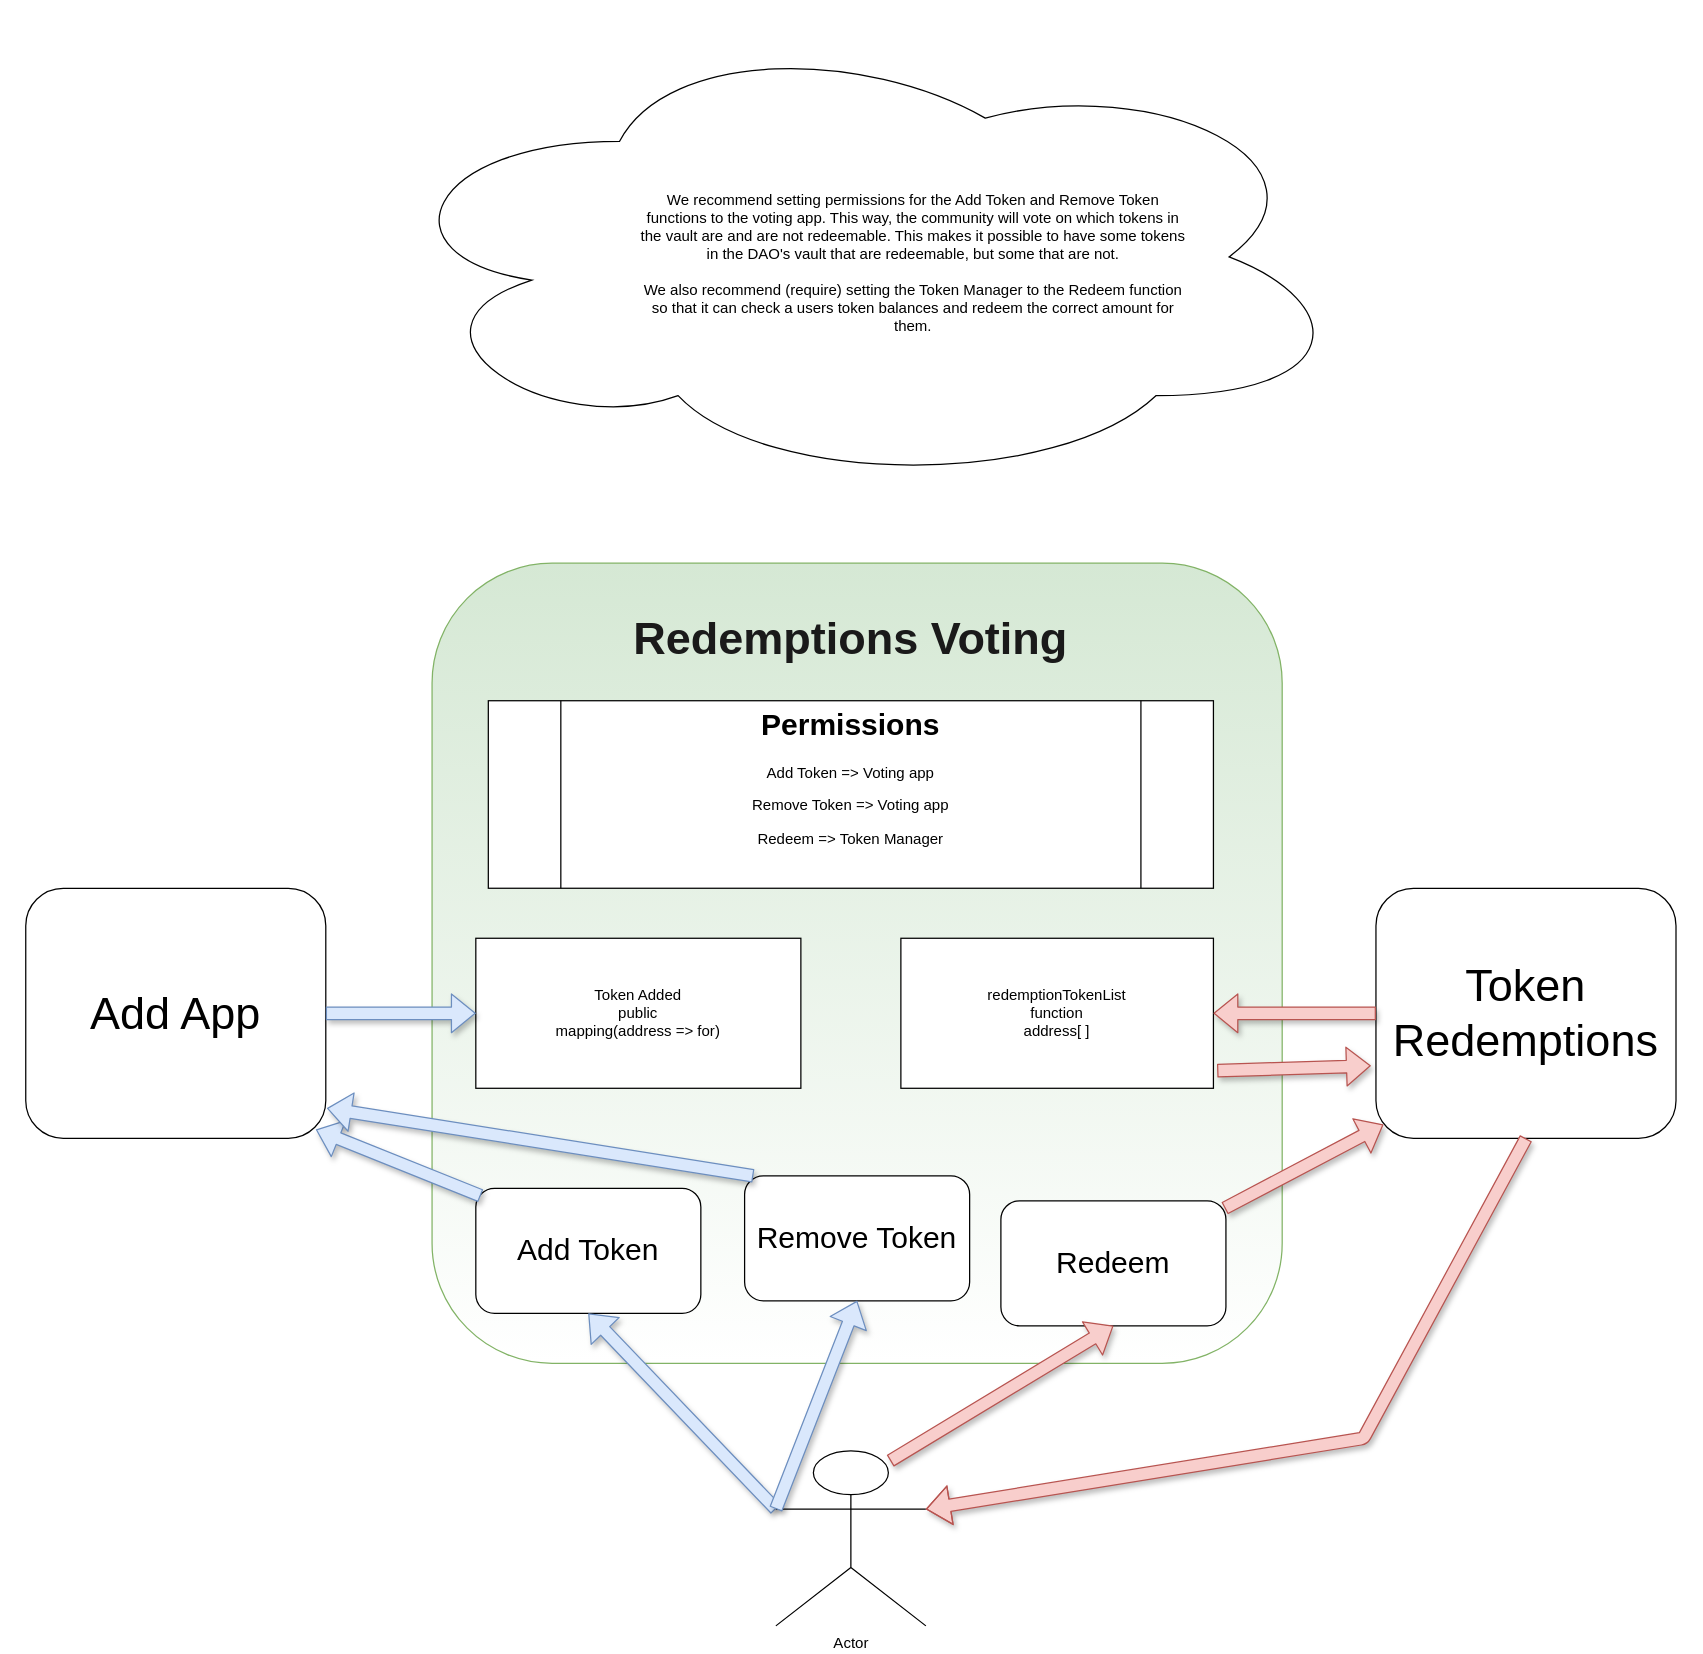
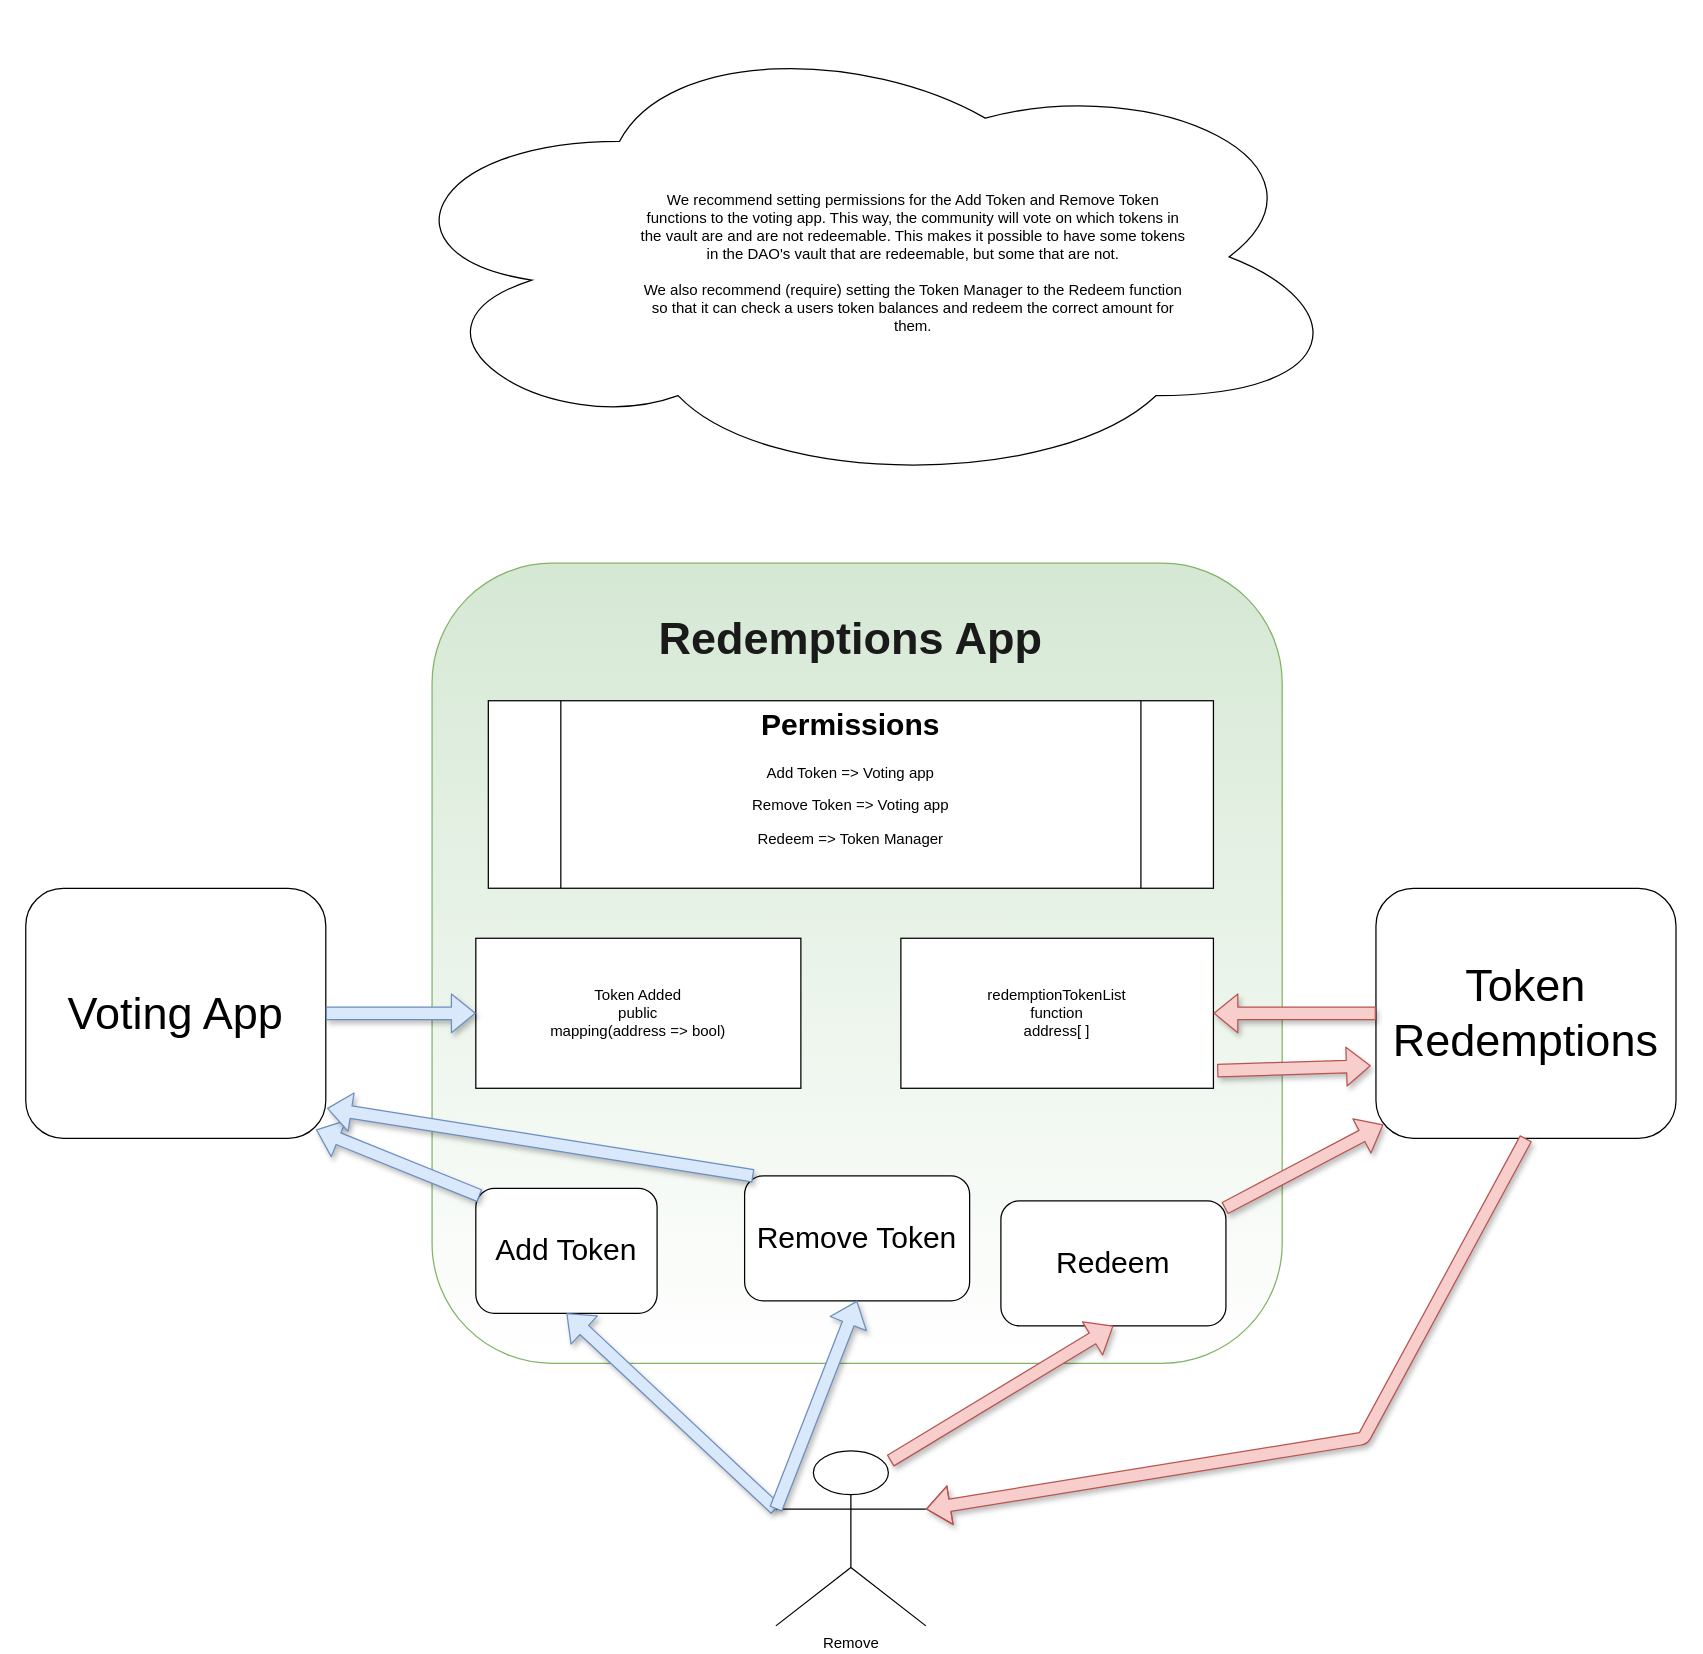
(851, 638) -> (851, 638)
(176, 1013) -> (176, 1013)
(638, 1013) -> (638, 1013)
(588, 1251) -> (566, 1251)
(851, 1643) -> (851, 1643)
